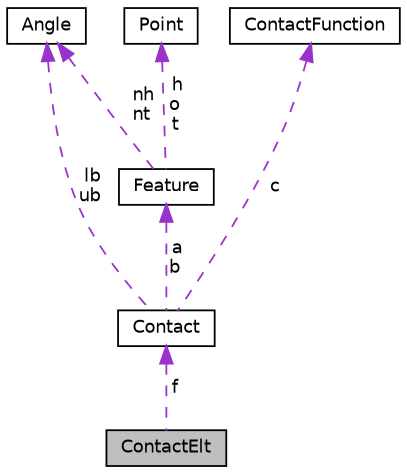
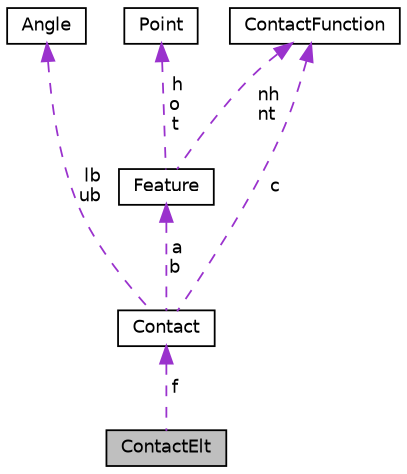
(111, 114) -> (223, 108)
